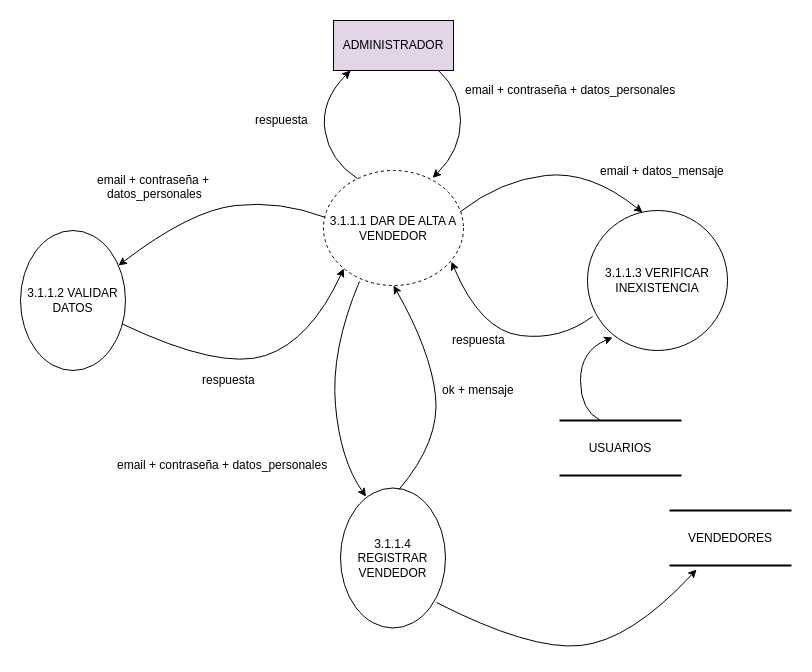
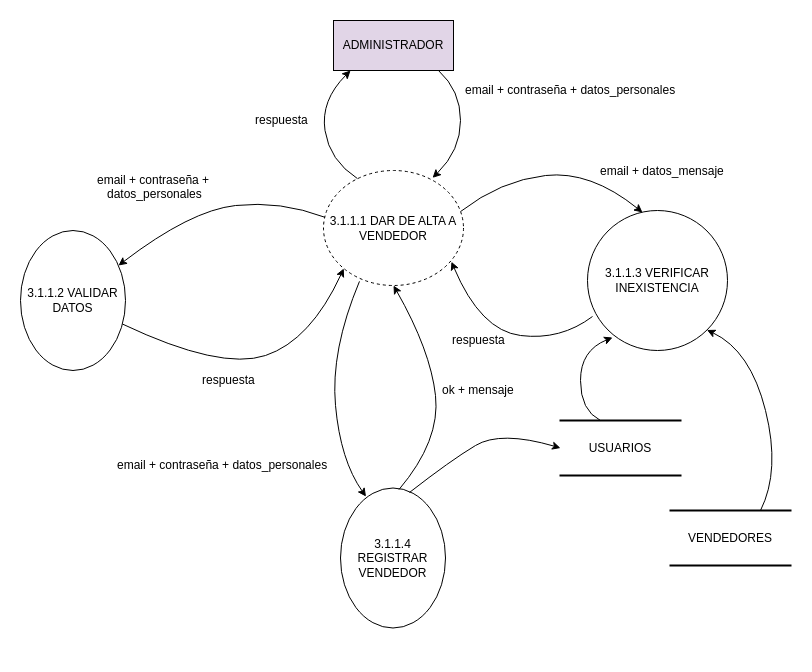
none -> (766, 412)
none -> (476, 446)
(571, 646) -> none
